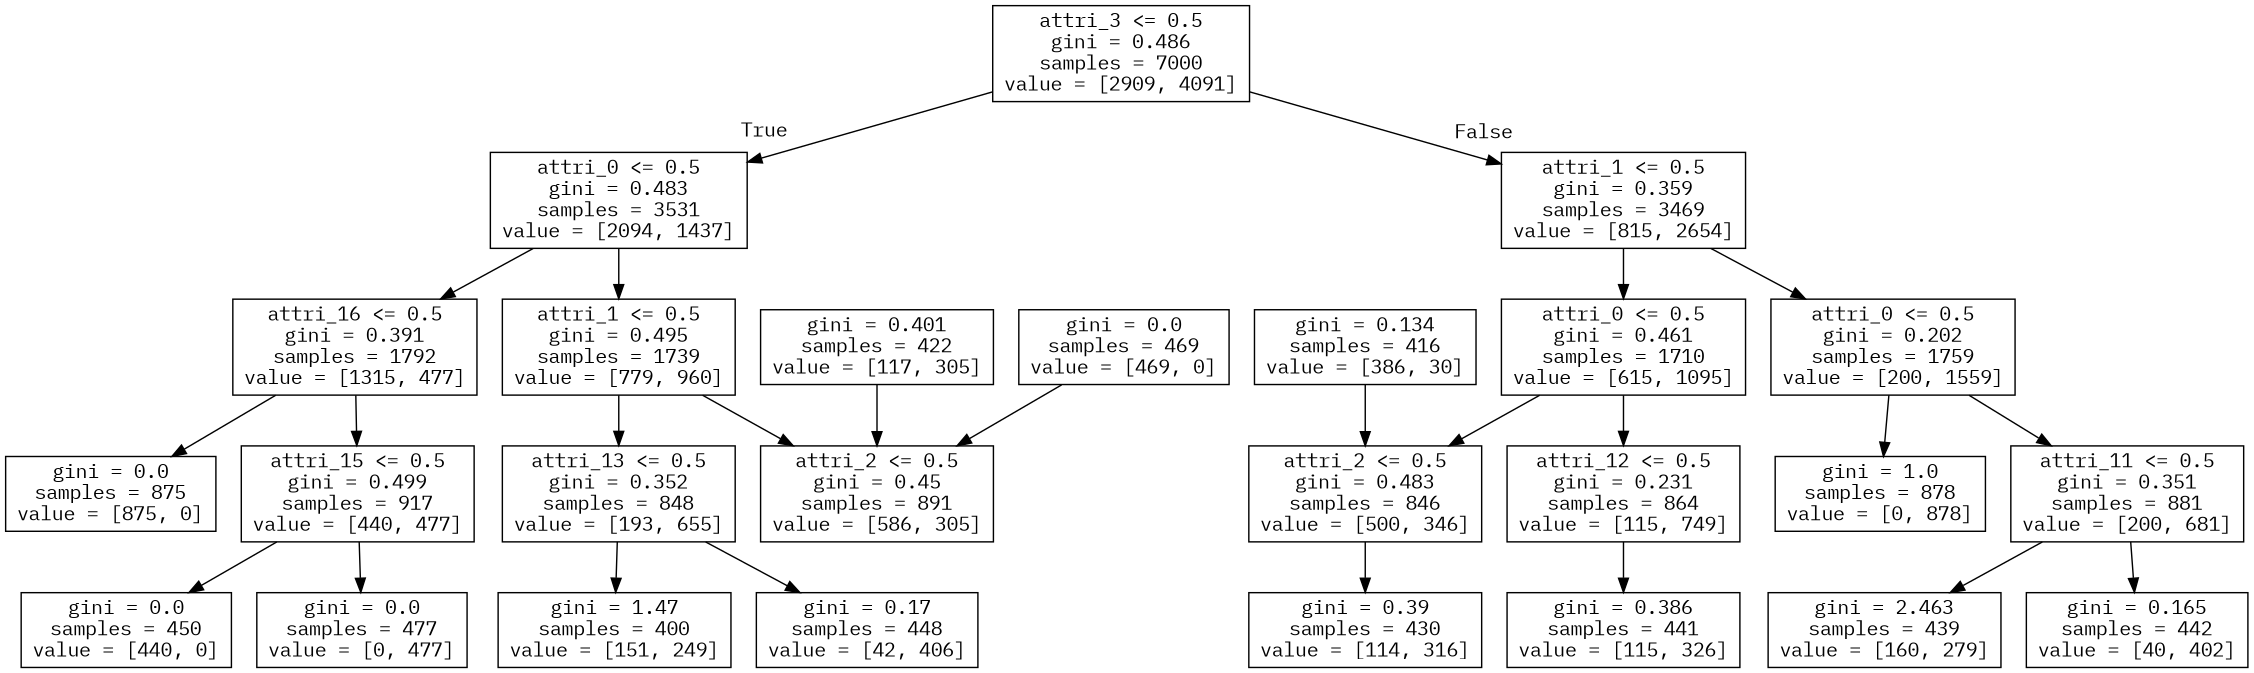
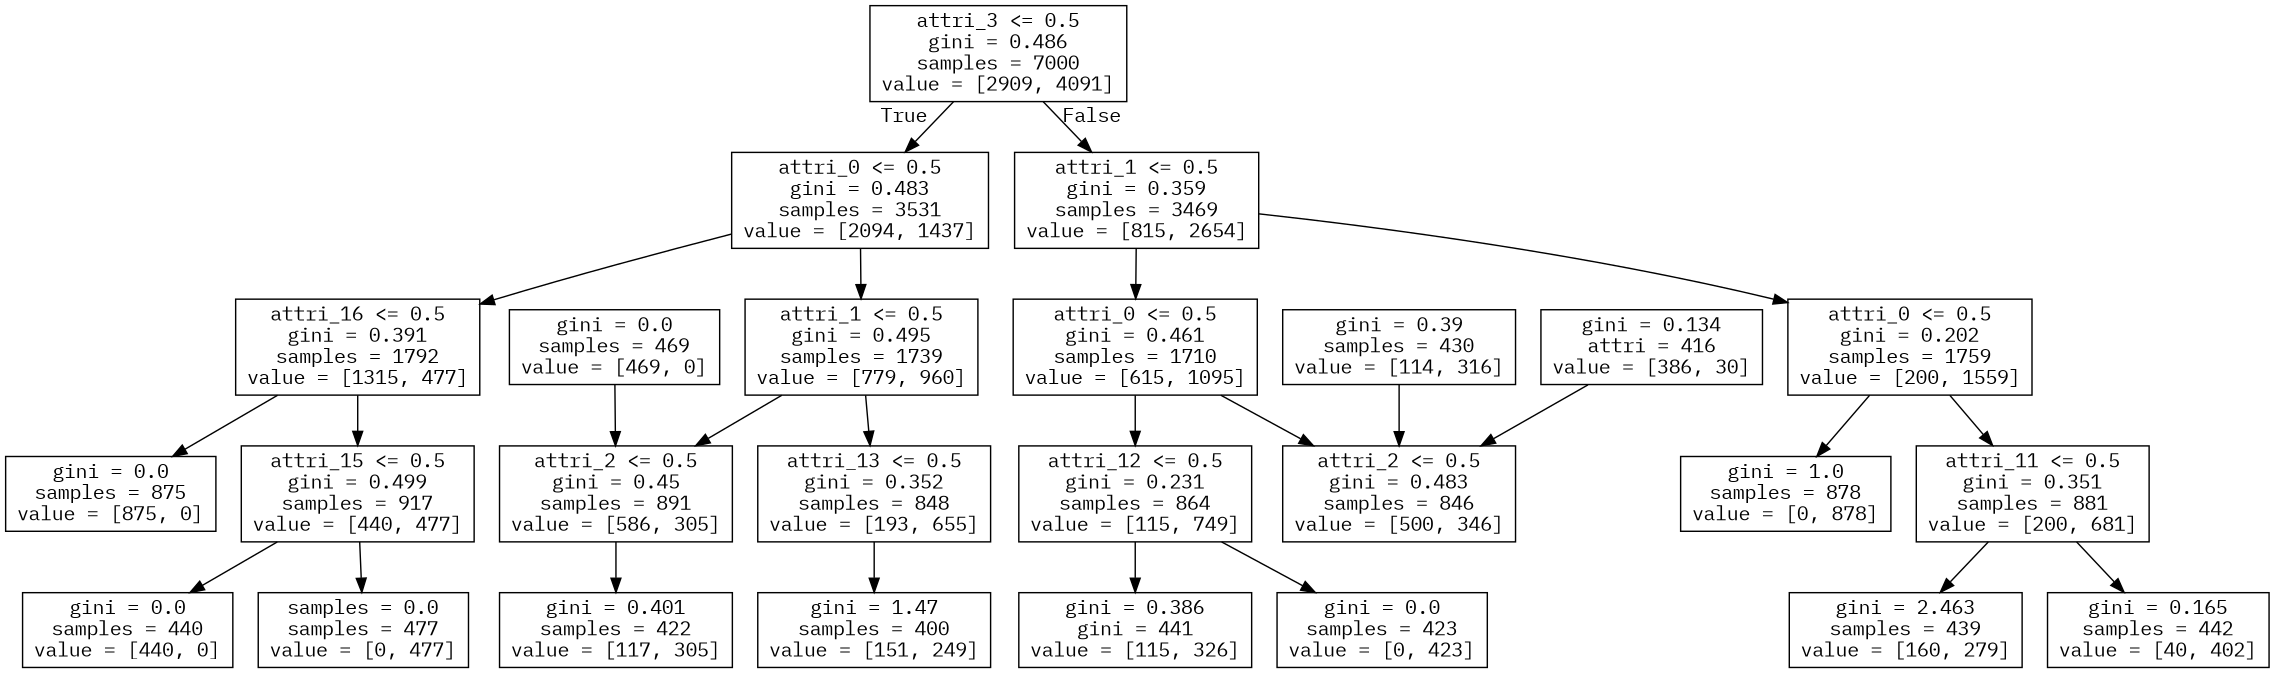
(1365, 347) -> (1652, 347)
(877, 408) -> (616, 560)
(1365, 560) -> (1399, 408)
(126, 630) -> (128, 630)
(362, 630) -> (363, 630)
(867, 630) -> none
none -> (1382, 630)
(1623, 630) -> (1135, 630)
